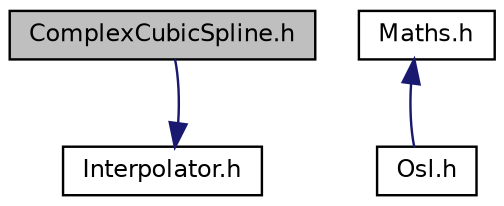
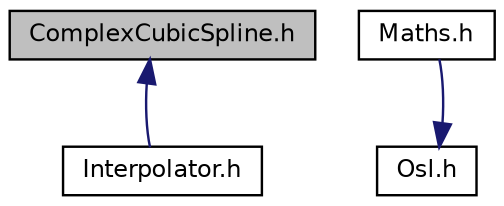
(179, 91) -> (146, 115)
(411, 115) -> (443, 91)
